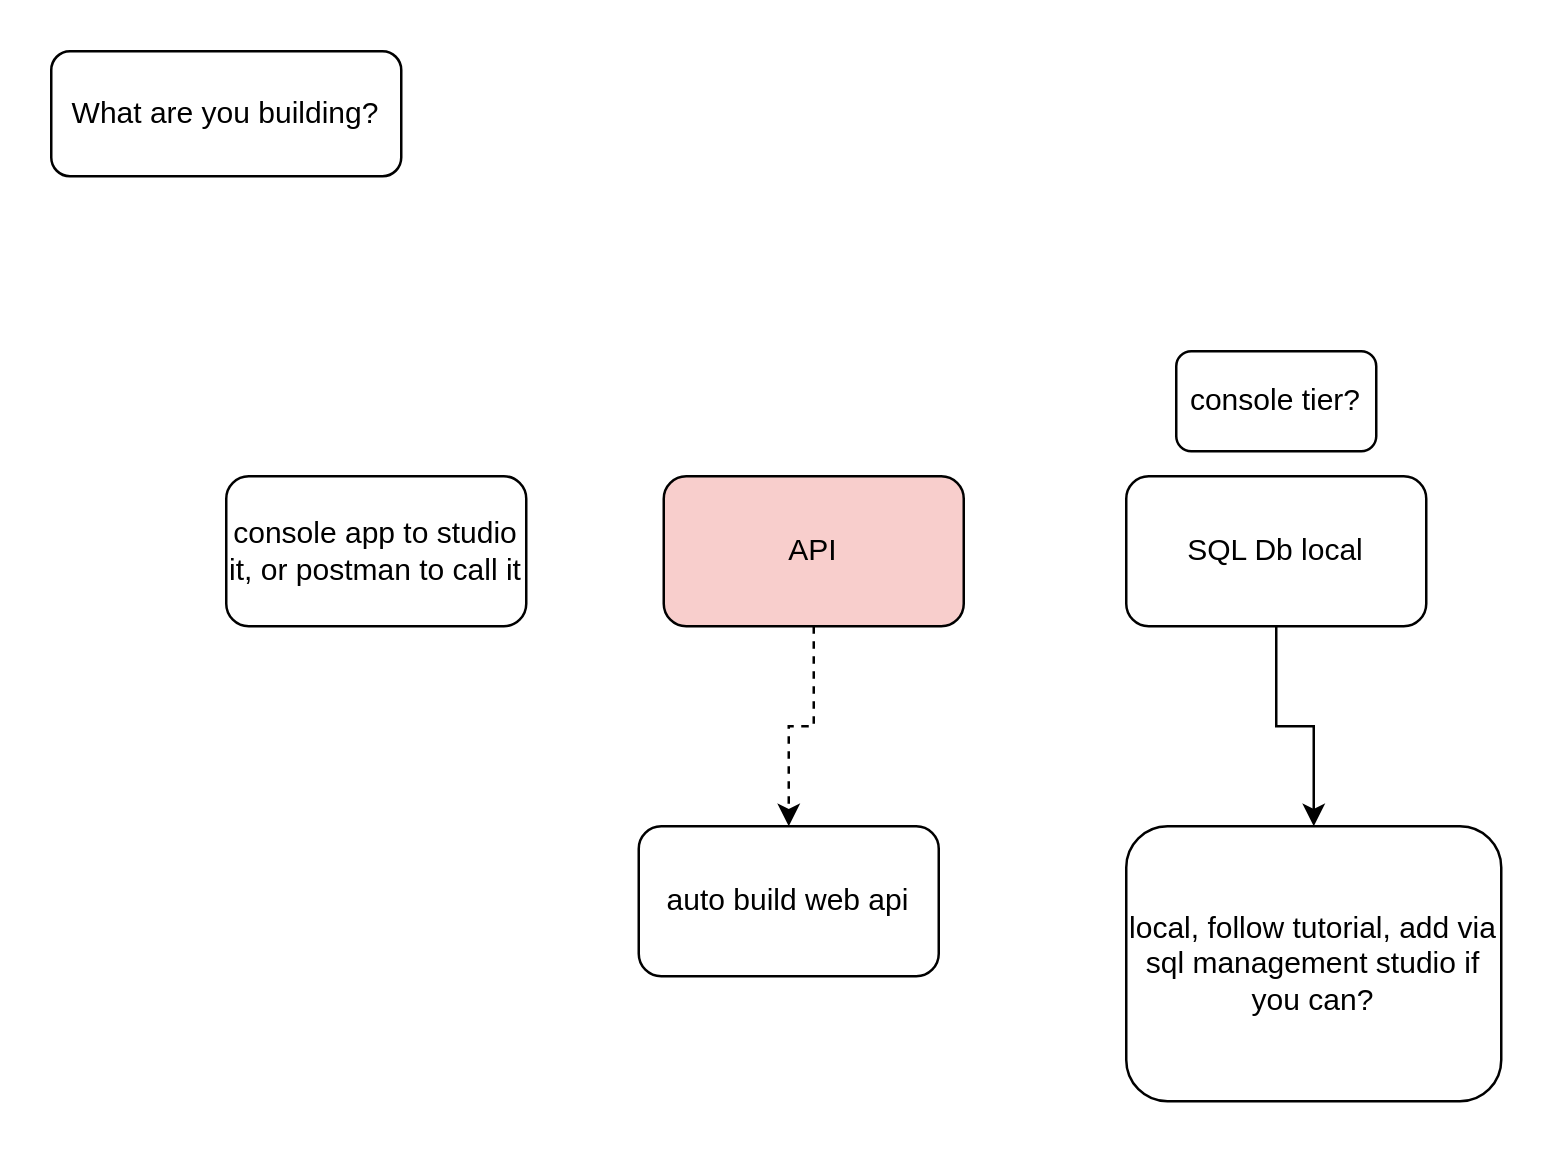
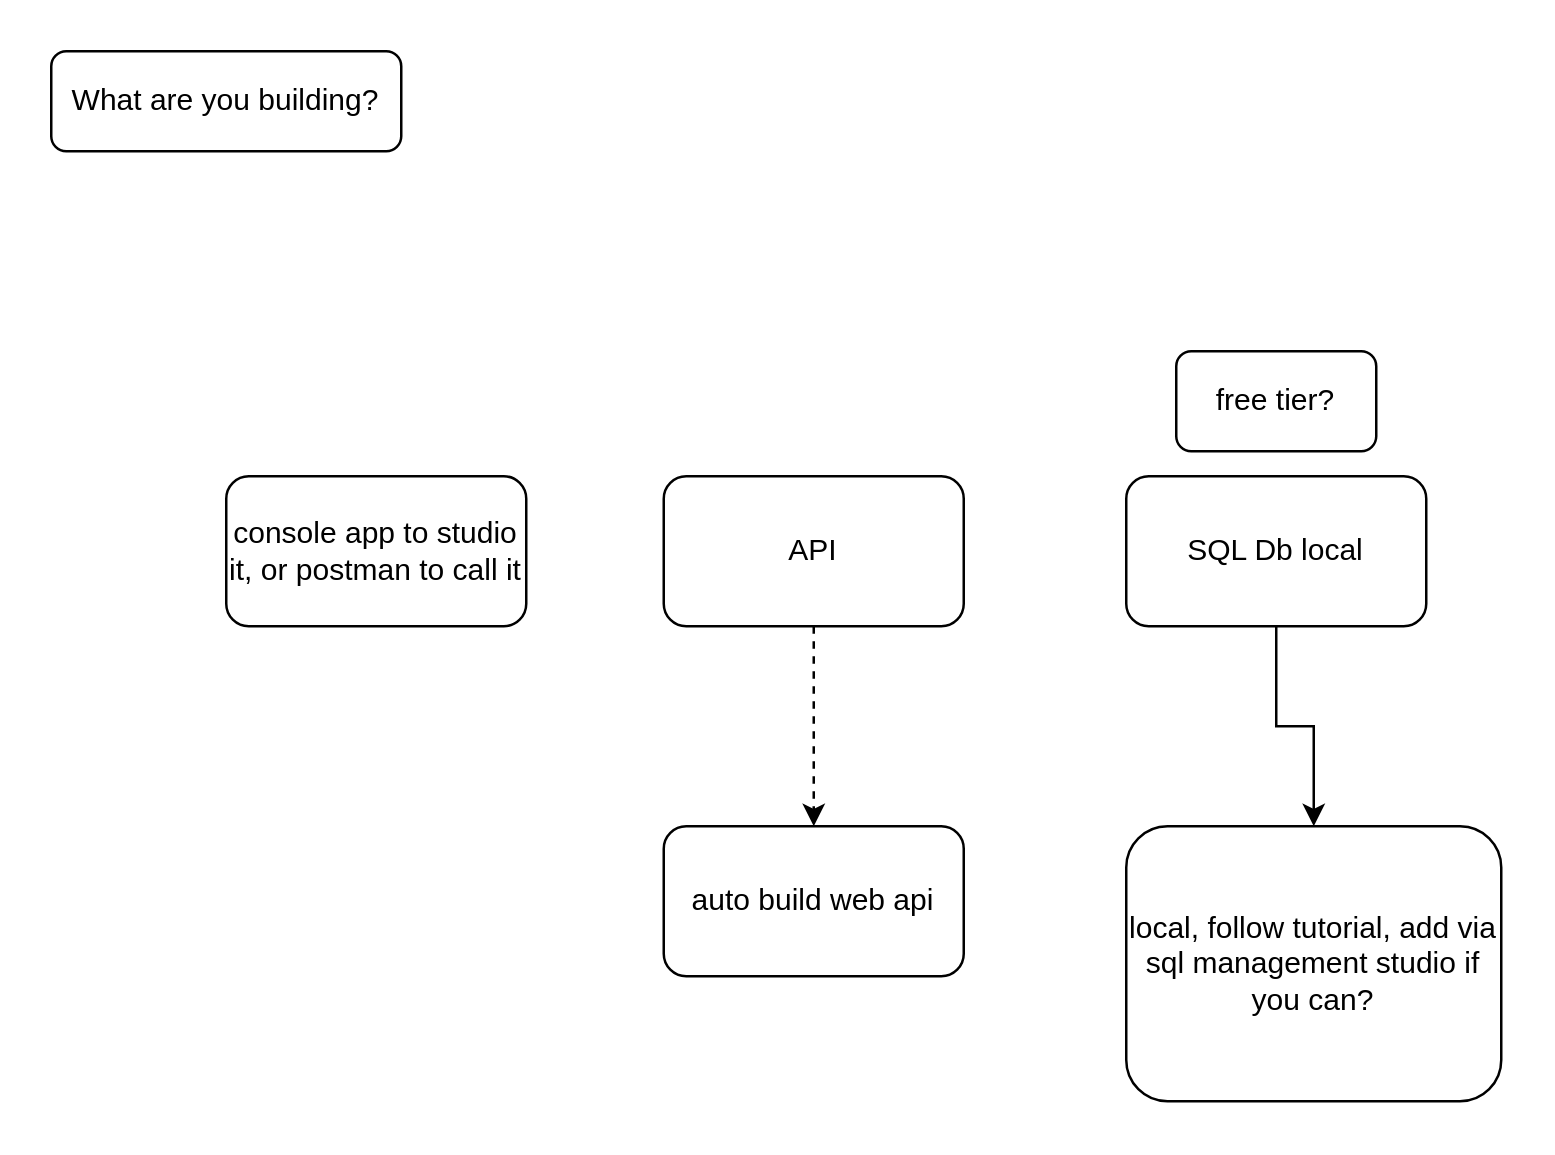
(226, 114) -> (226, 101)
(1276, 401) -> (1276, 401)
(814, 551) -> (814, 551)
(789, 901) -> (814, 901)
